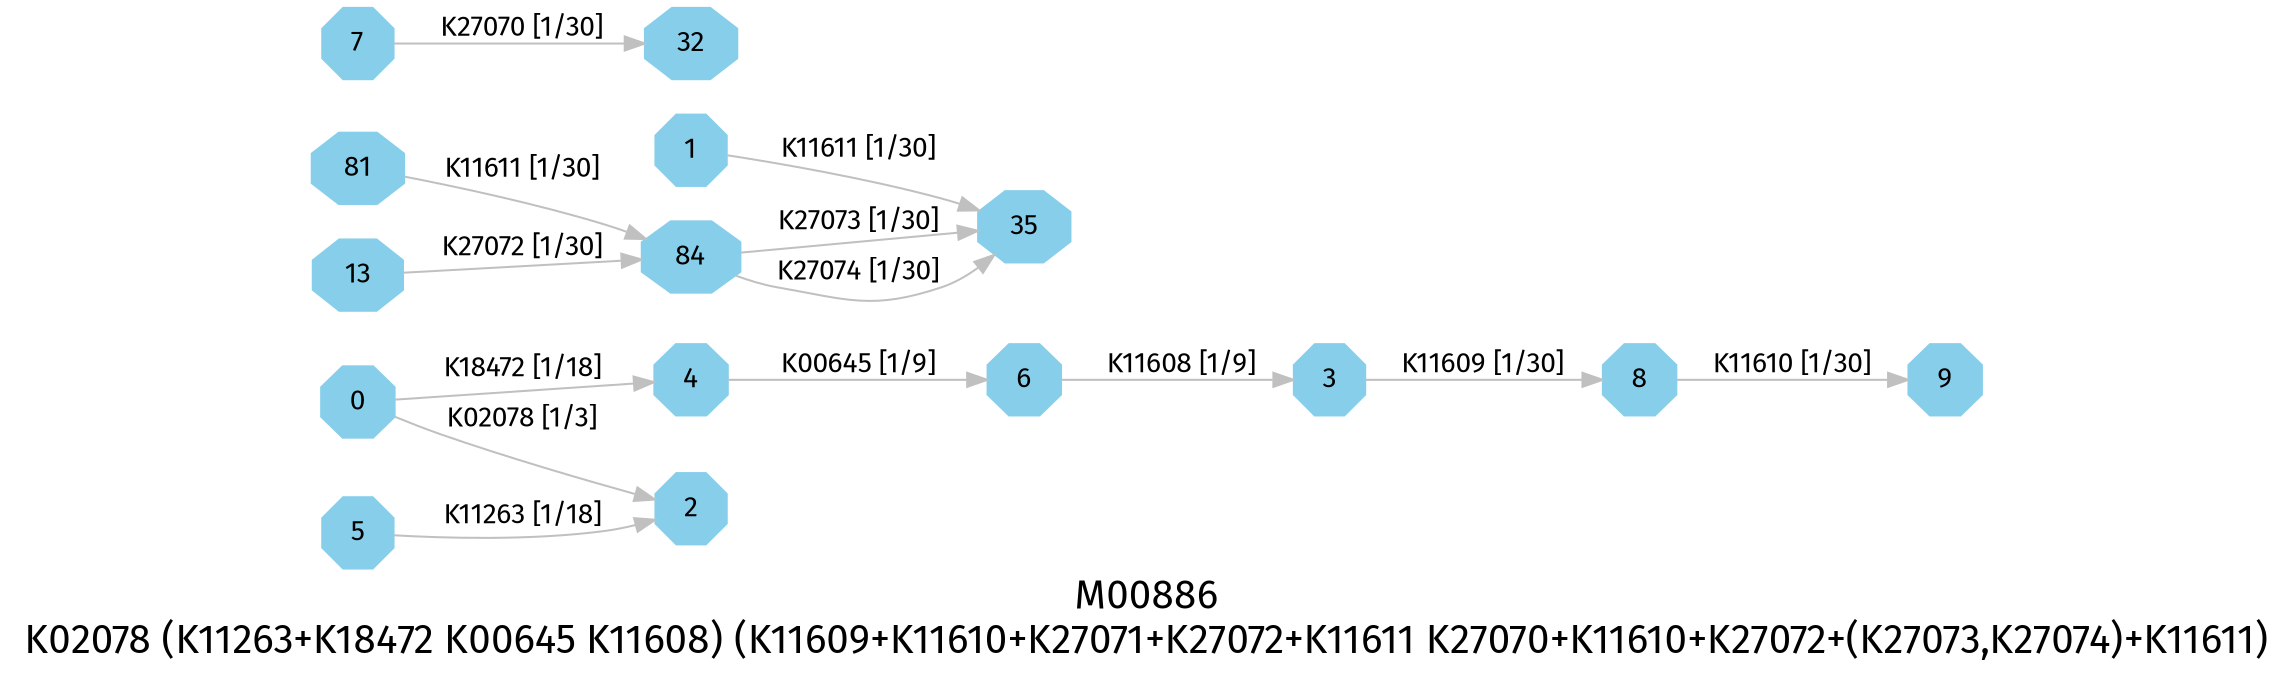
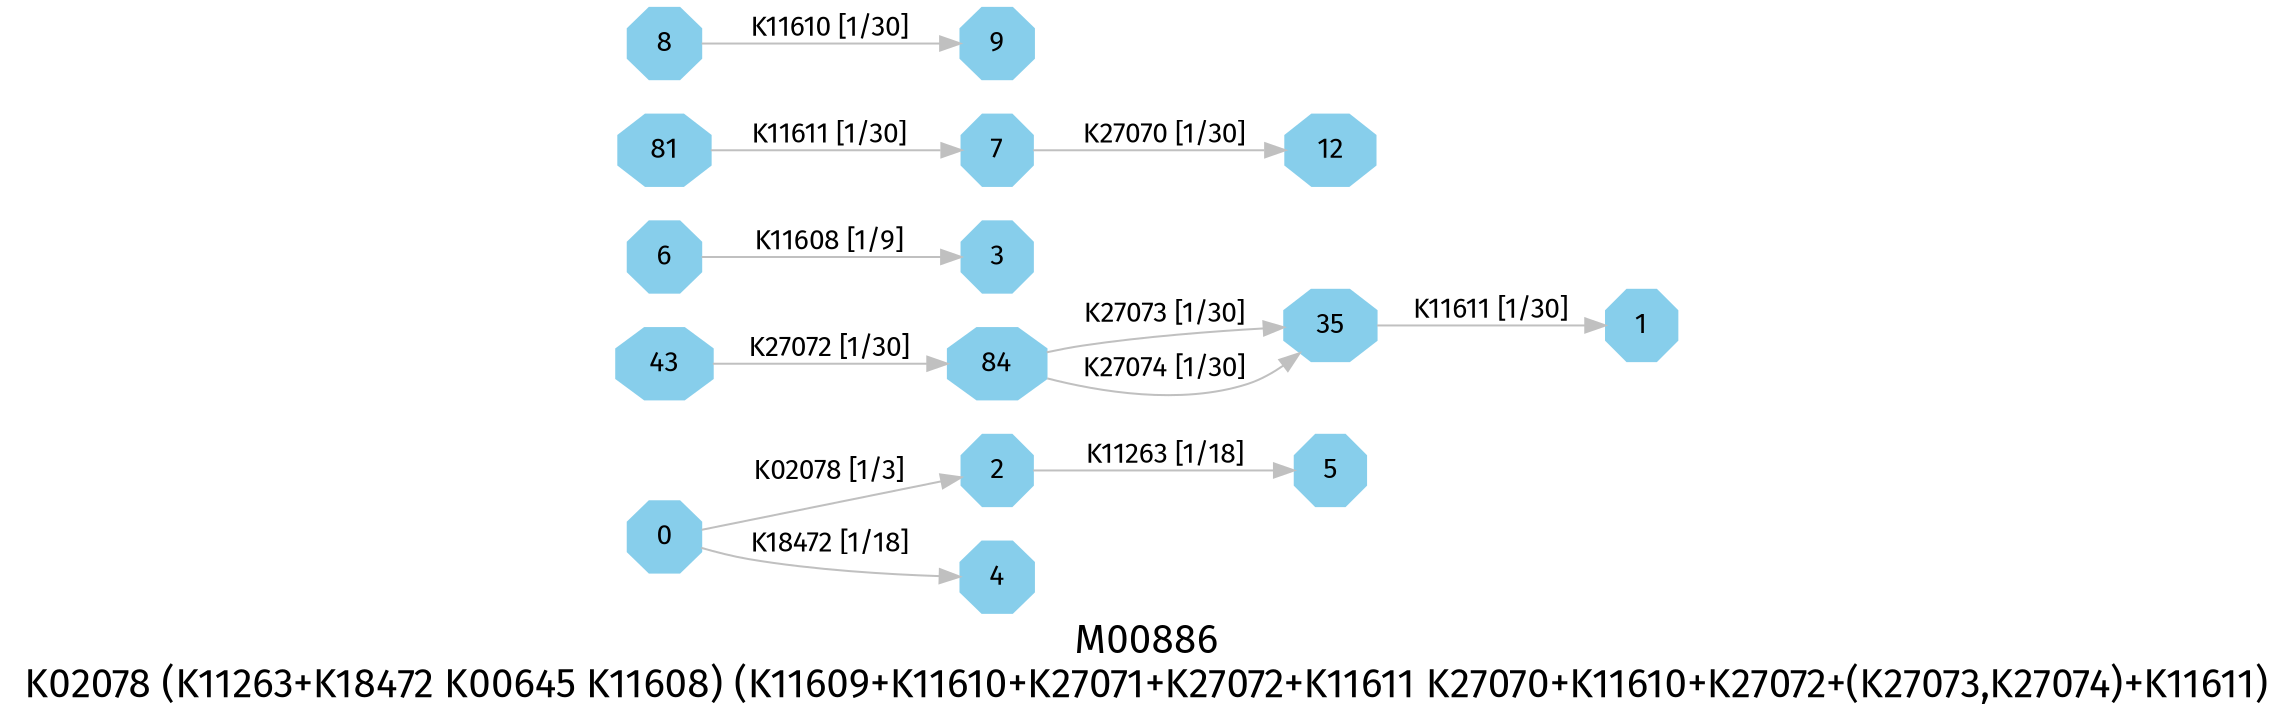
(691, 44) -> (1330, 150)
(844, 176) -> (1481, 325)
(517, 201) -> (826, 150)
(358, 275) -> (664, 364)
(848, 380) -> none
(1474, 380) -> none
(515, 537) -> (1153, 470)
